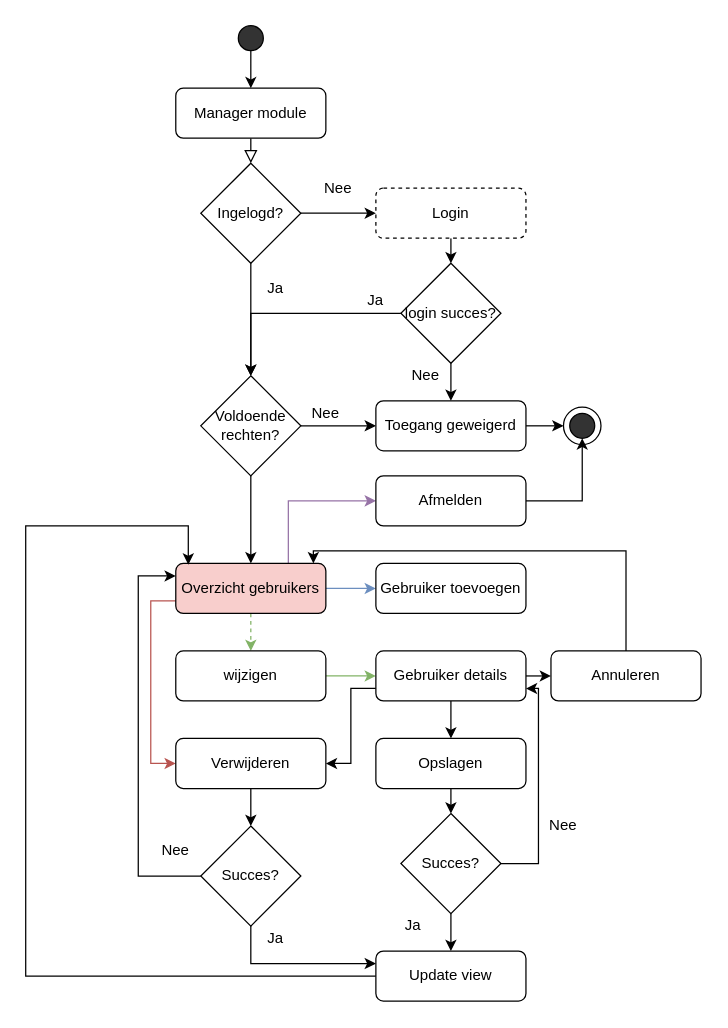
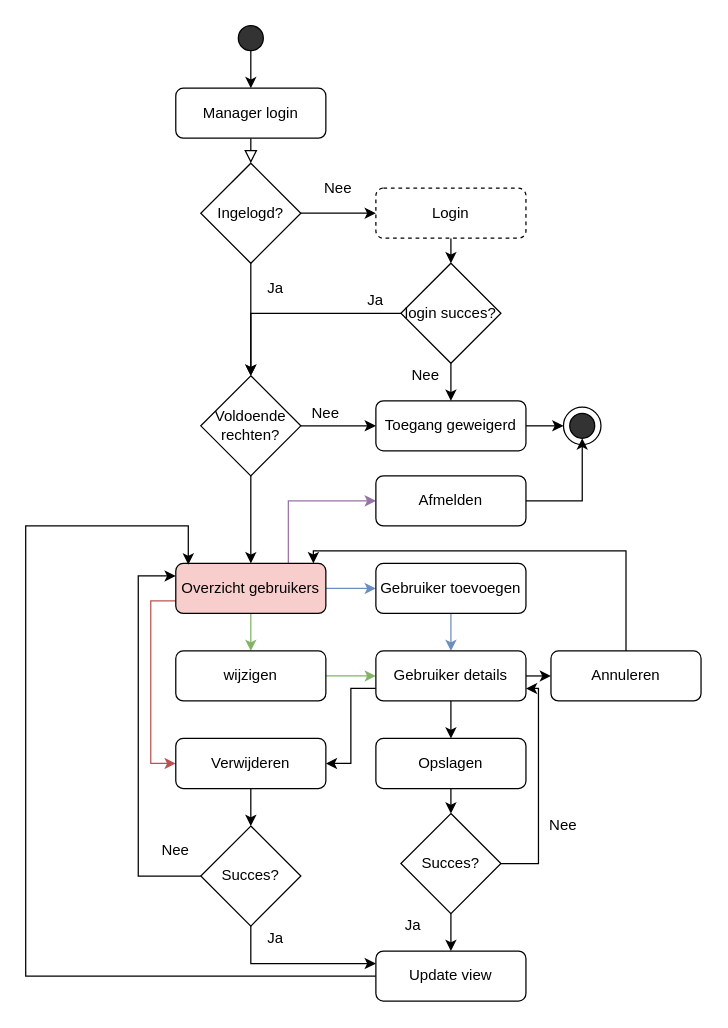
(251, 113) -> (251, 113)
none -> (451, 627)
(251, 628) -> (251, 628)
